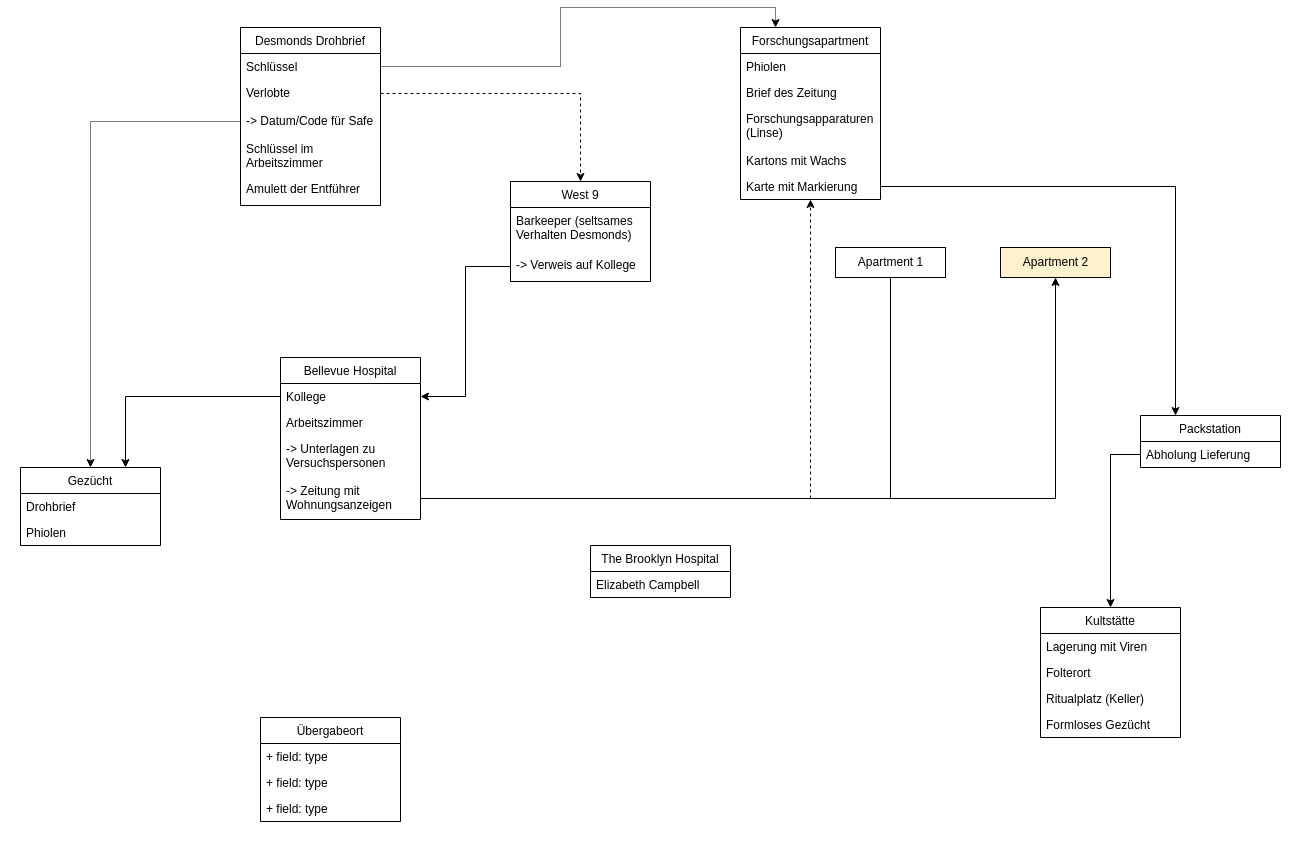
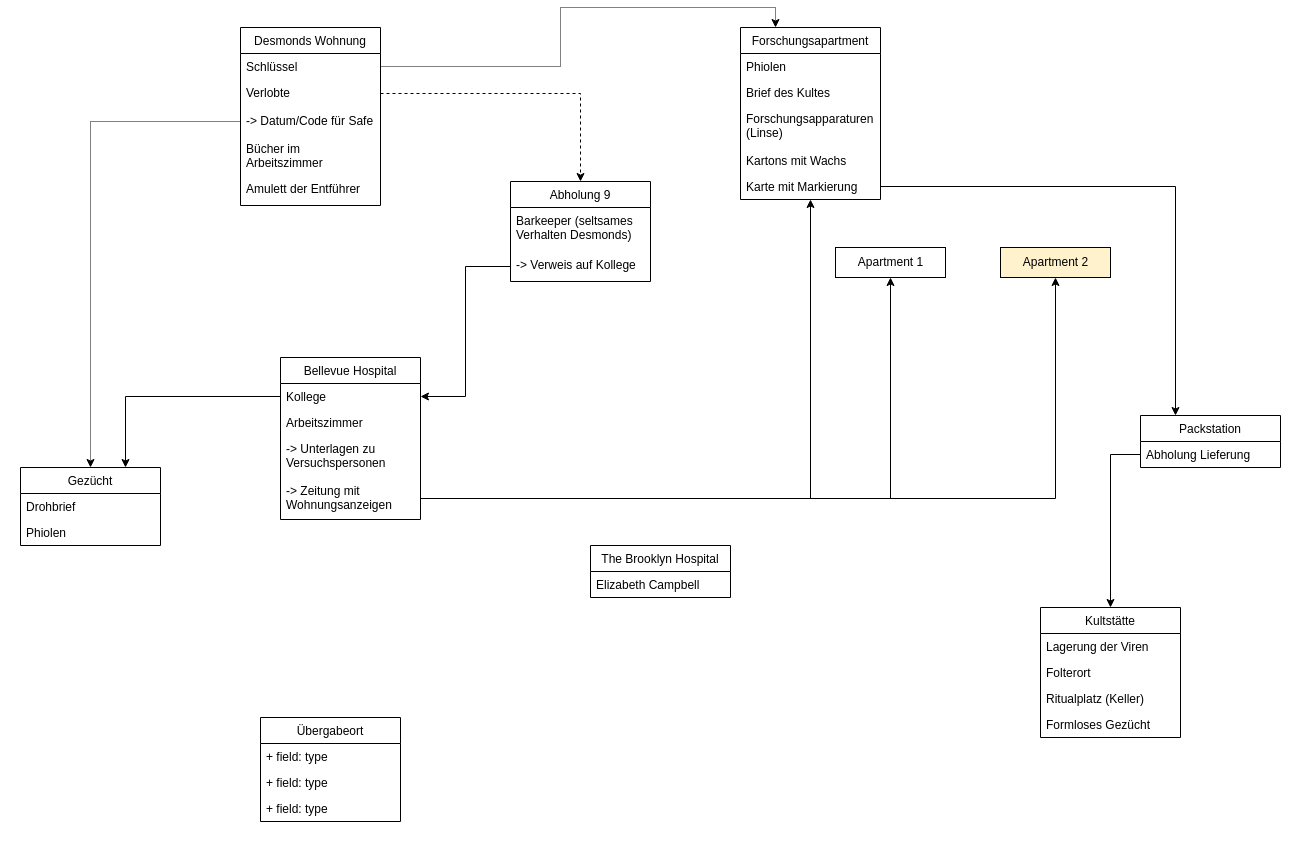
(310, 41) -> (310, 41)
(797, 93) -> (794, 93)
(280, 149) -> (273, 149)
(580, 195) -> (580, 195)
(891, 283) -> (891, 285)
(811, 351) -> (811, 351)
(1100, 647) -> (1102, 647)
